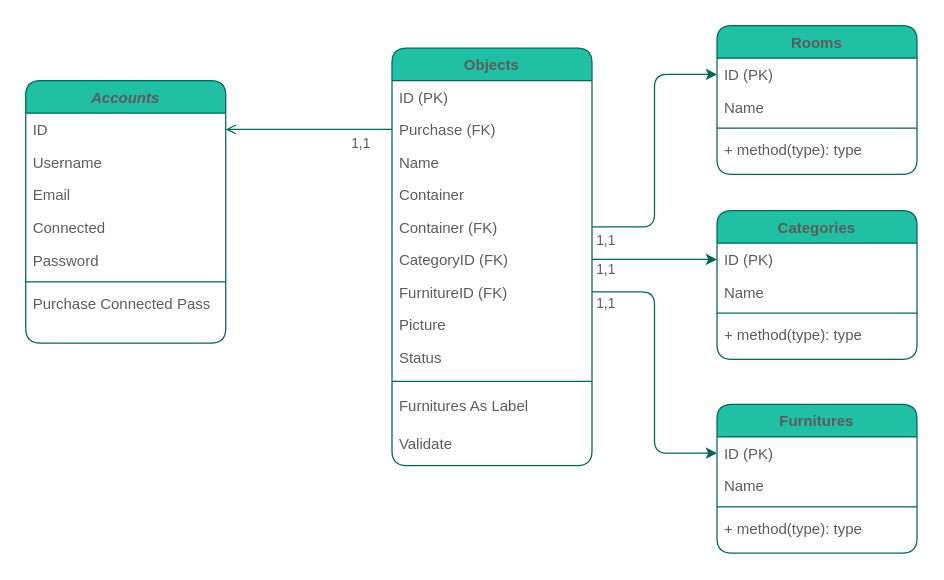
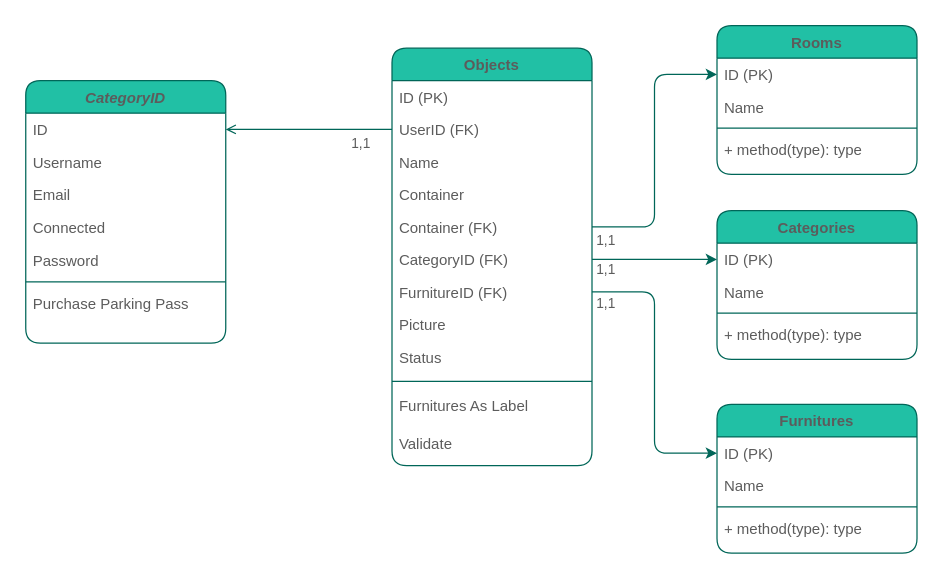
(125, 98) -> (125, 98)
(451, 130) -> (443, 130)
(125, 304) -> (115, 304)
